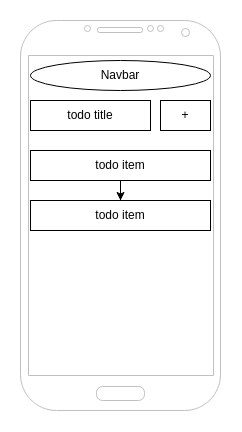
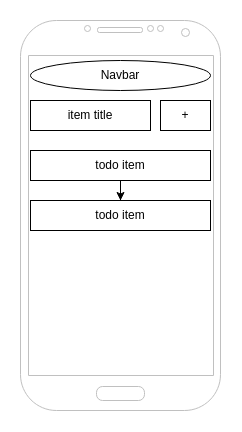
(91, 116) -> (91, 116)
